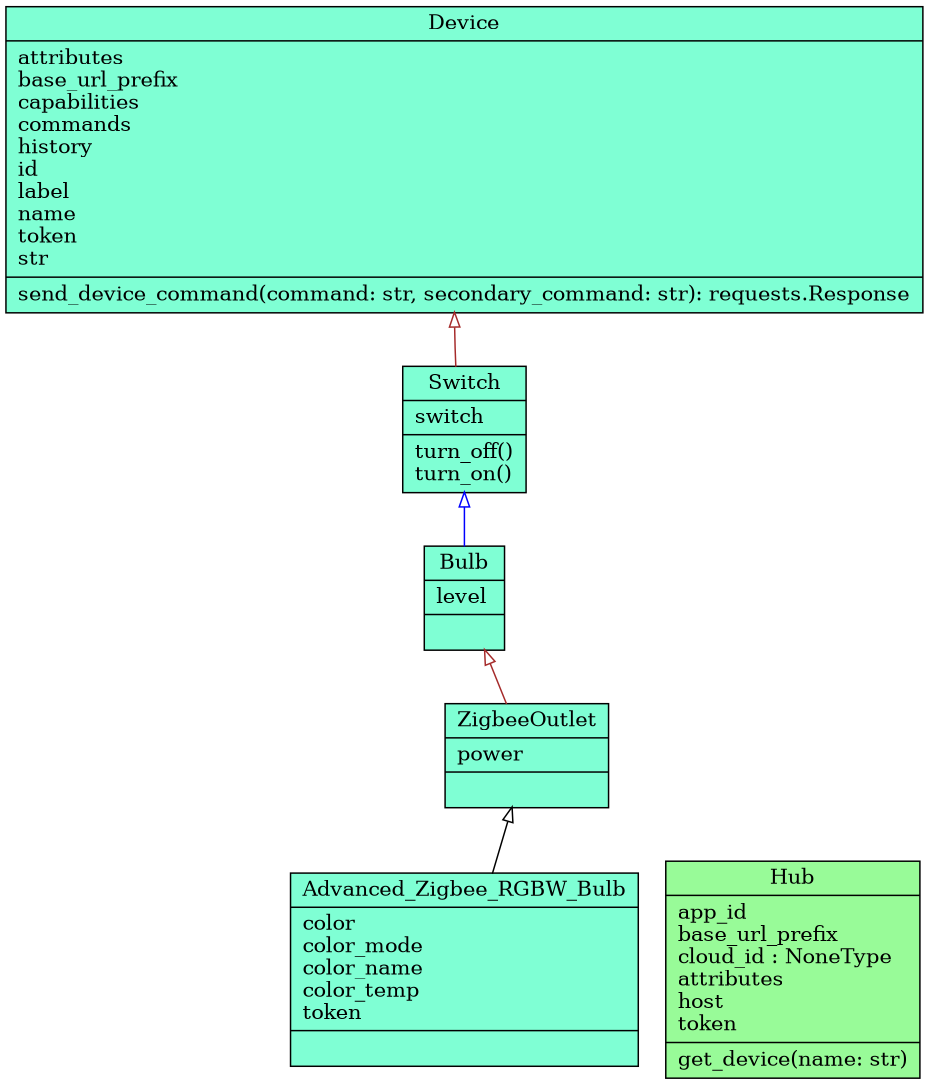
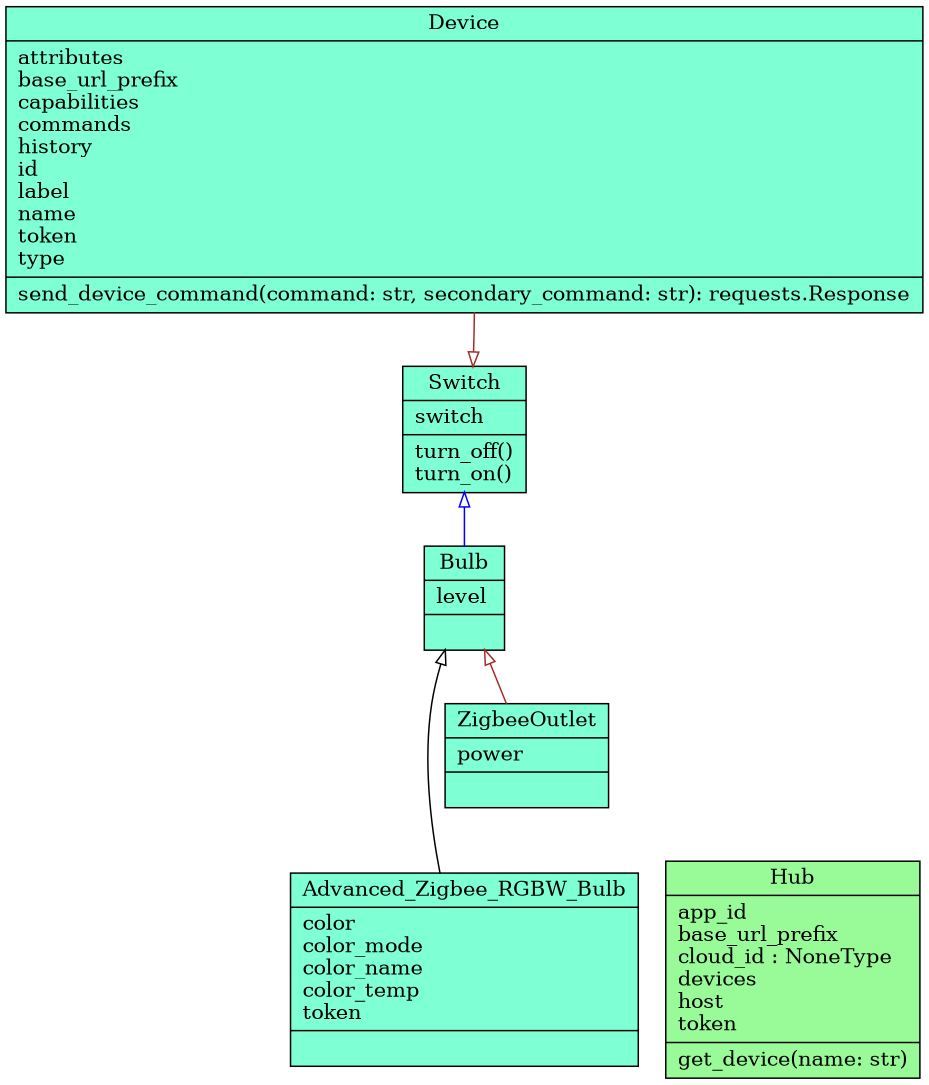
(33, 259) -> (42, 259)
(455, 347) -> (474, 332)
(500, 848) -> (428, 769)
(731, 979) -> (718, 979)
